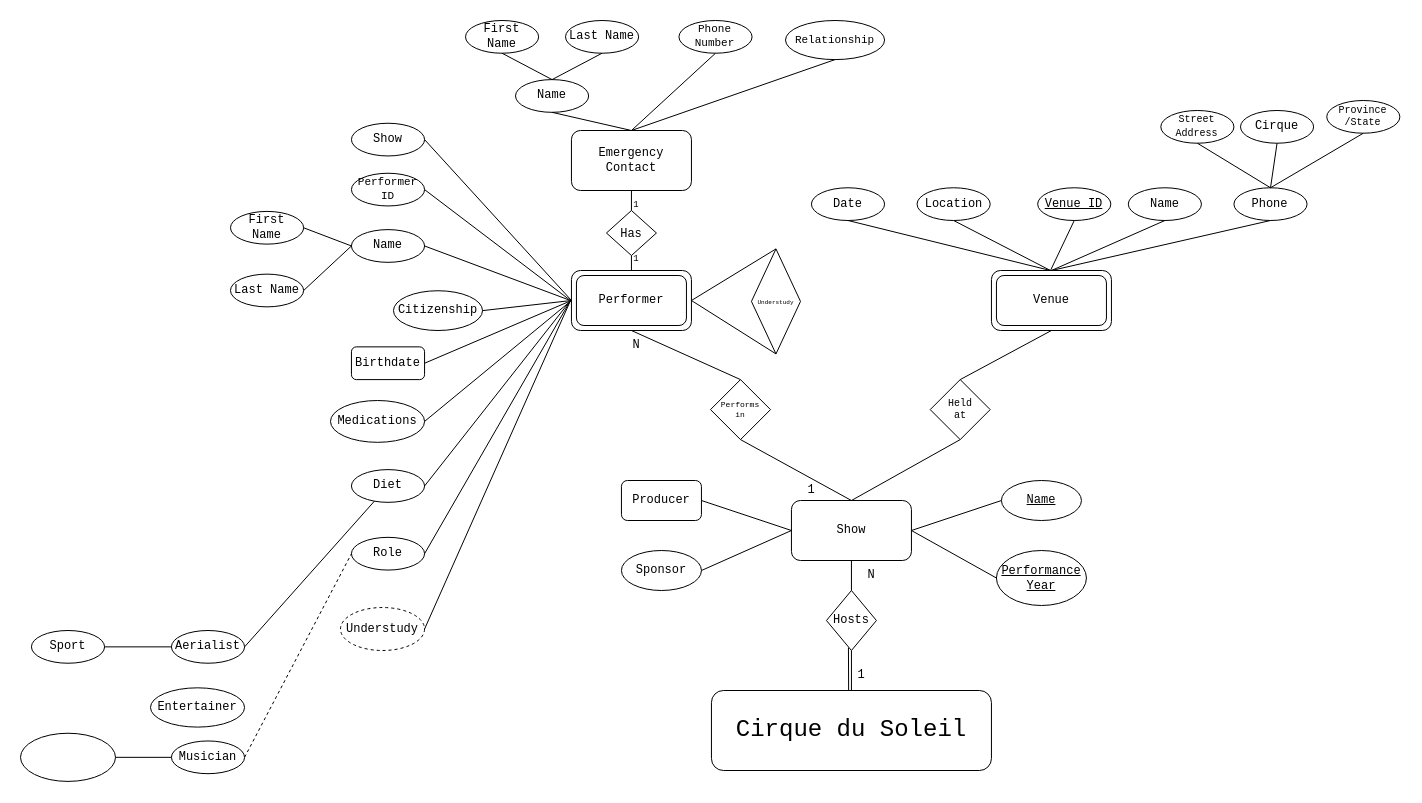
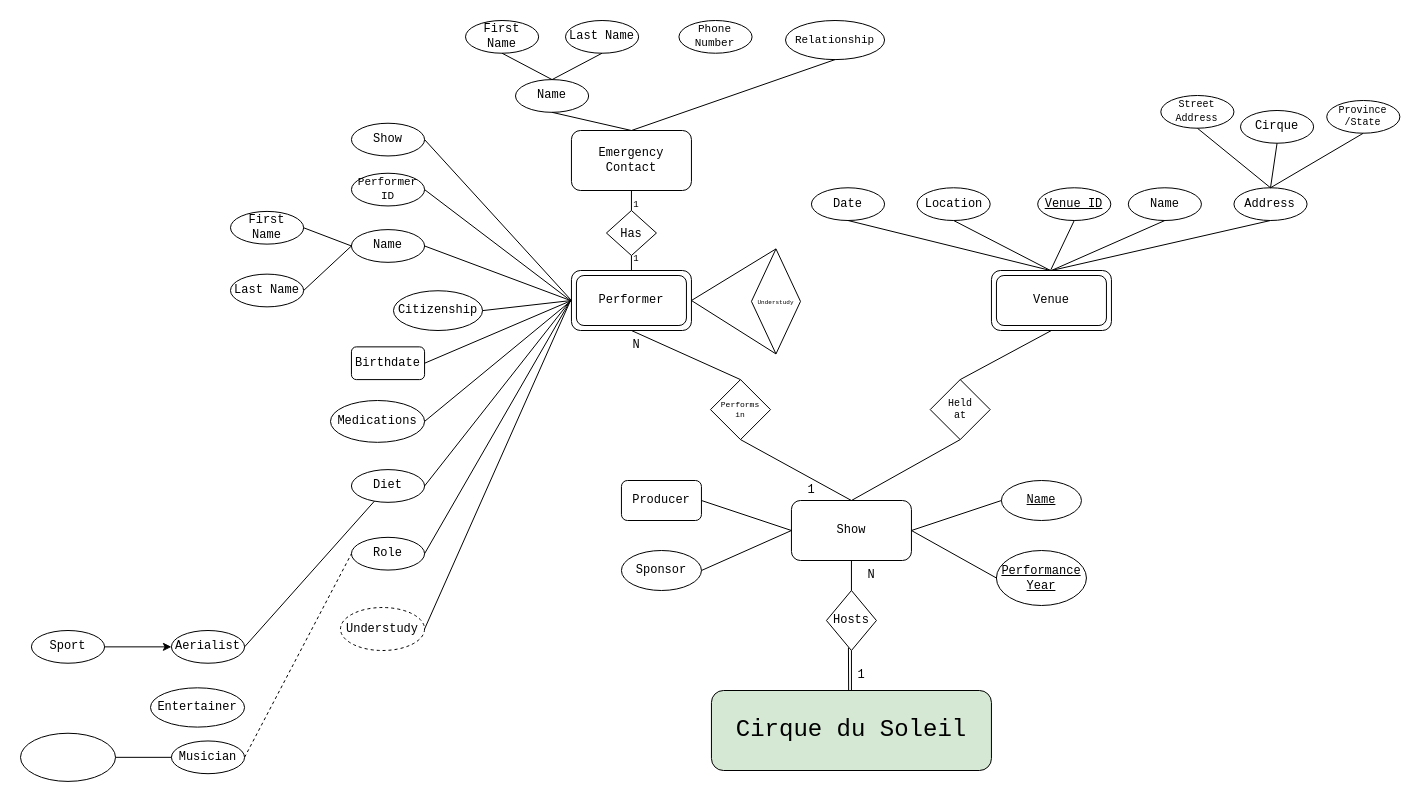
(675, 91) -> none
(1197, 127) -> (1197, 112)
(1270, 205) -> (1270, 205)
(165, 647) -> (163, 647)
(851, 731) -> (851, 731)
